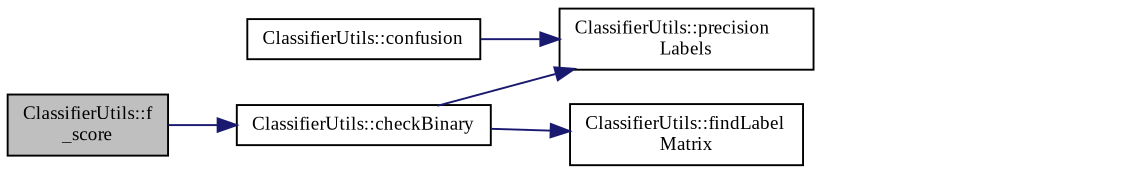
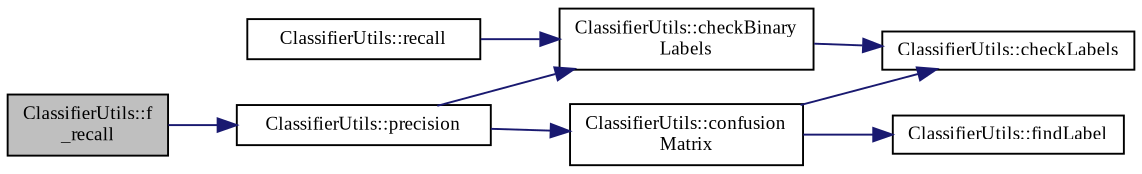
(364, 39) -> (364, 39)
(687, 39) -> (687, 39)
none -> (1008, 51)
(88, 125) -> (88, 125)
(364, 125) -> (364, 125)
(687, 135) -> (687, 135)
none -> (1008, 135)
